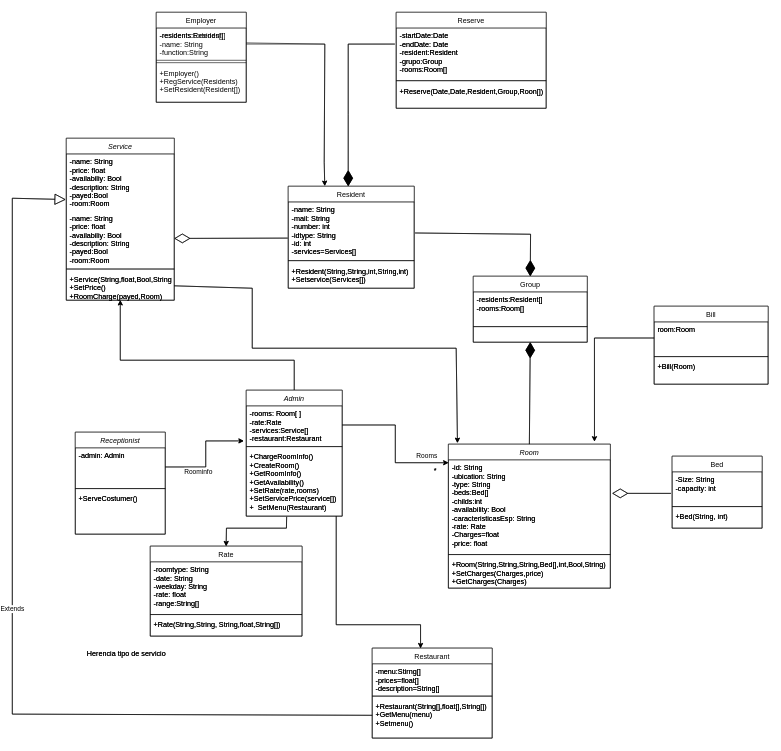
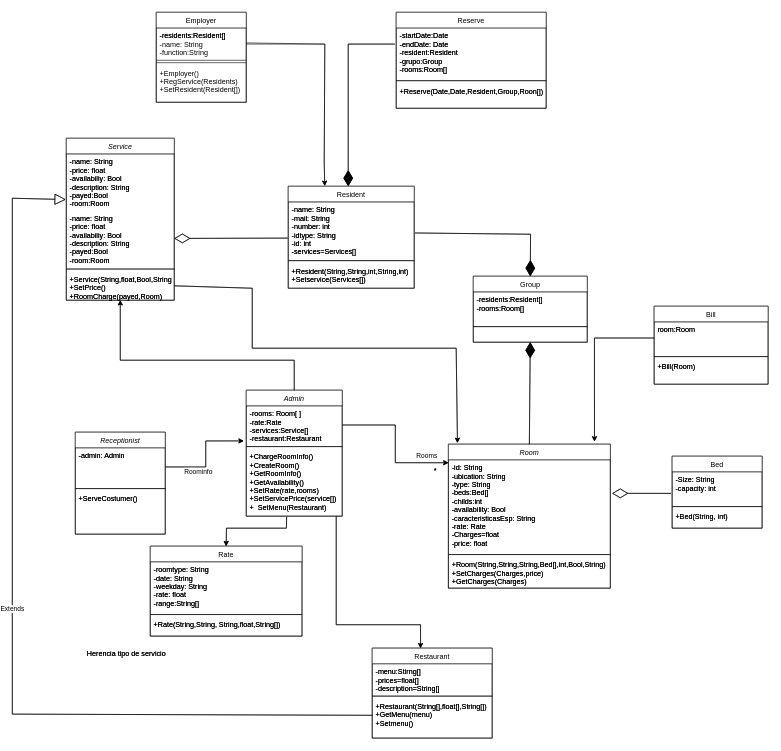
(198, 36) -> (199, 36)
